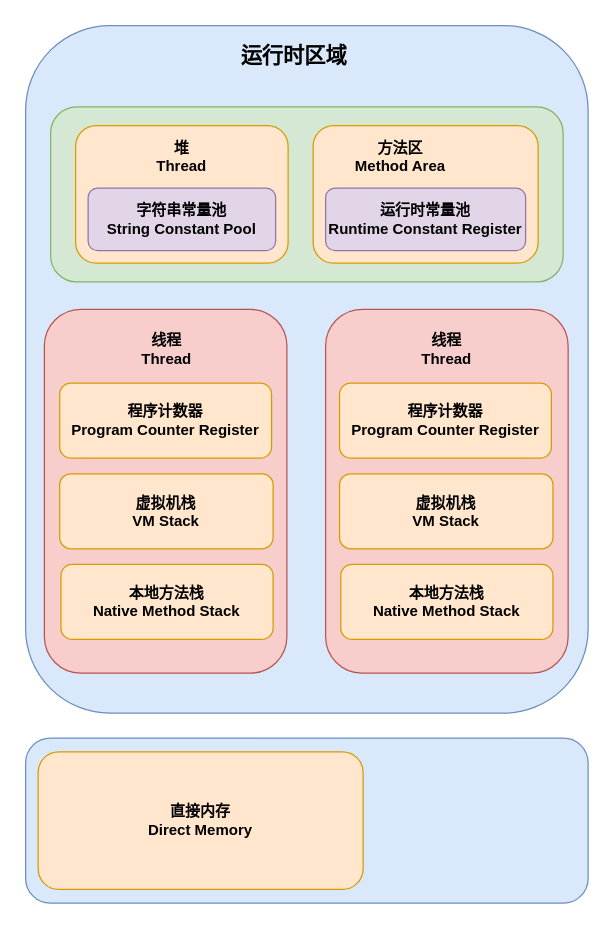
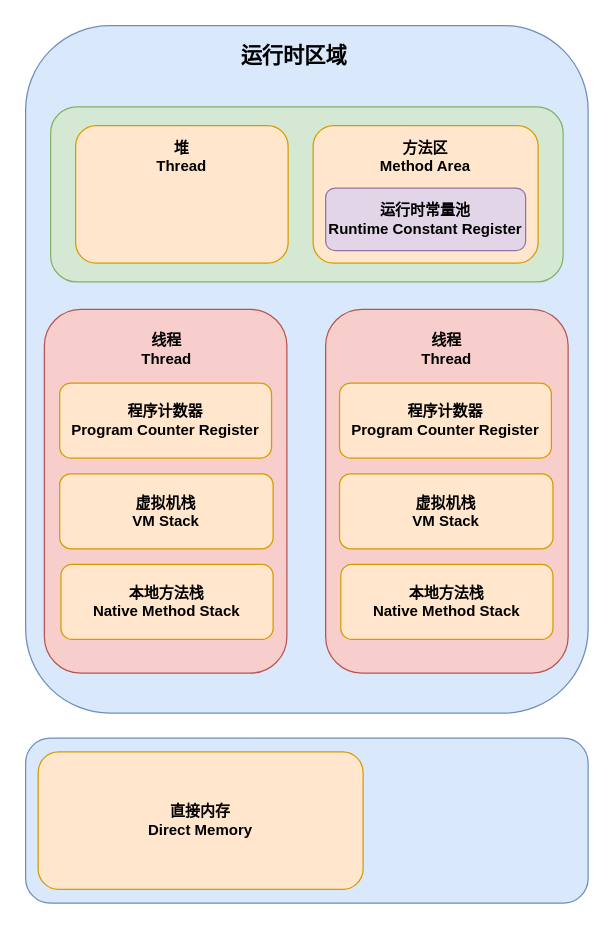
(401, 157) -> (426, 157)
(182, 219) -> none
